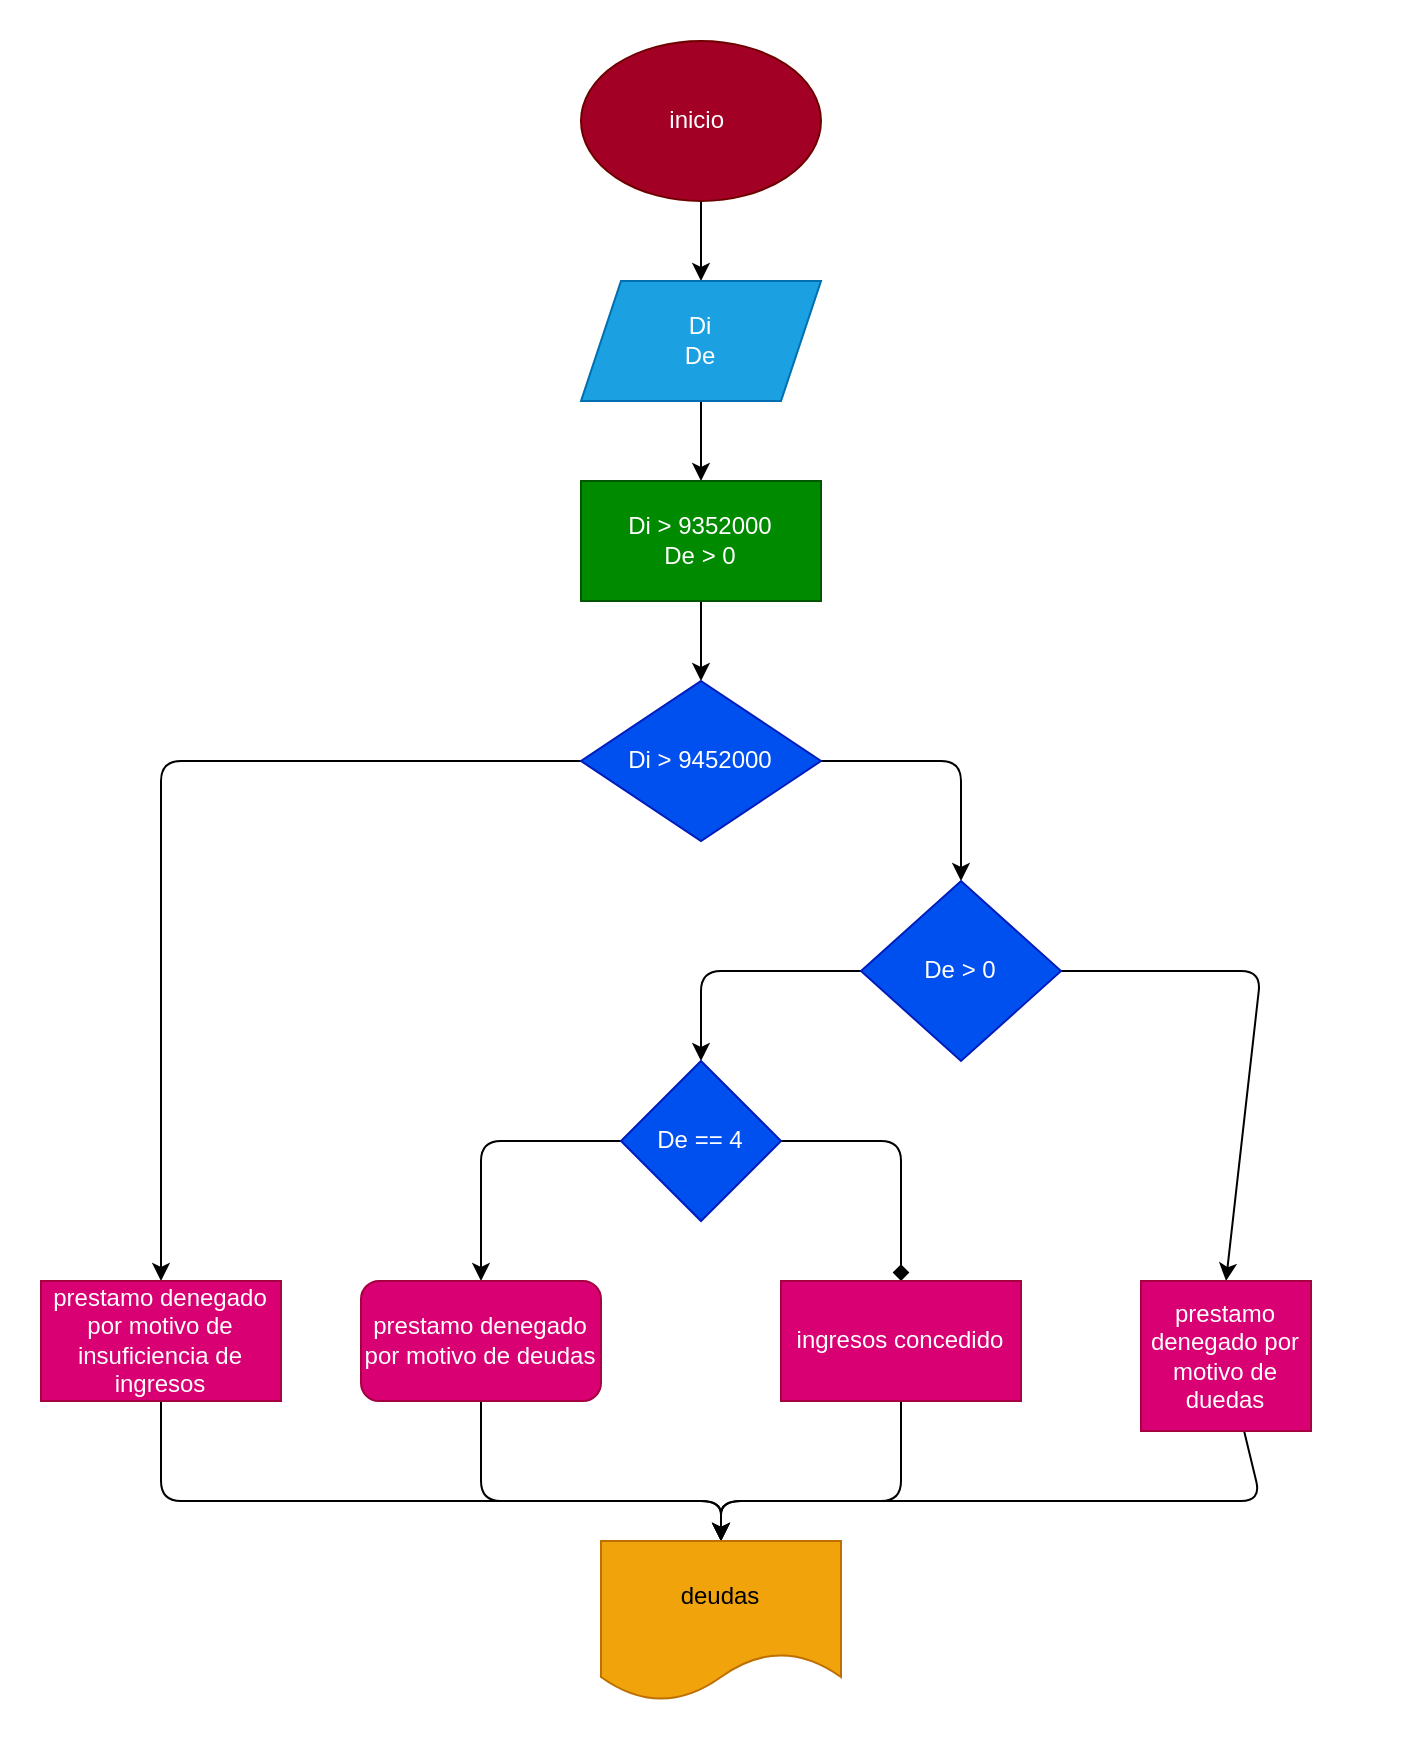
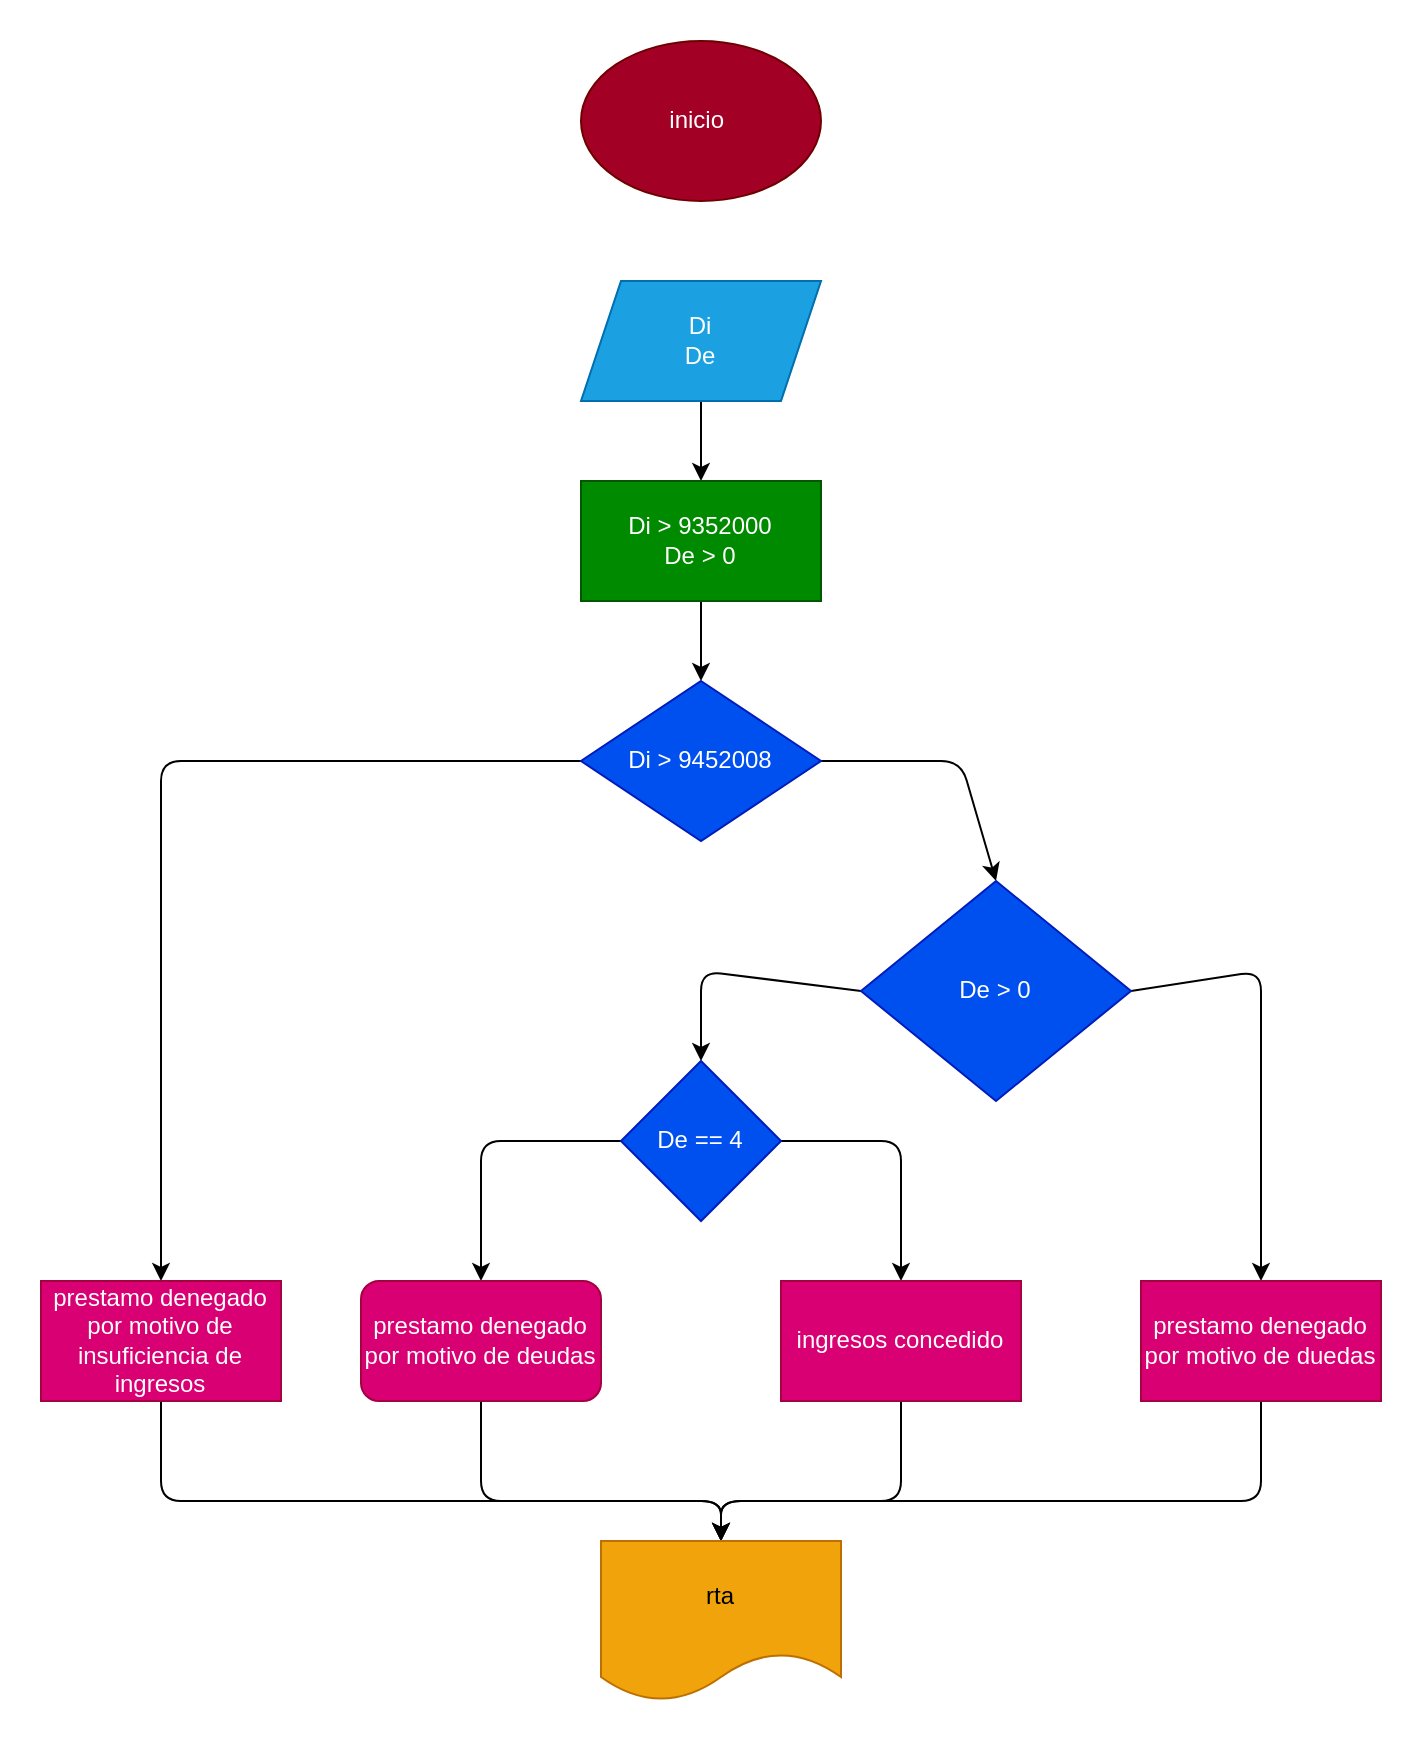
(701, 234) -> none
(701, 761) -> (701, 761)
(961, 971) -> (996, 991)
(901, 1265) -> (901, 1266)
(1226, 1356) -> (1261, 1341)
(721, 1597) -> (721, 1597)
